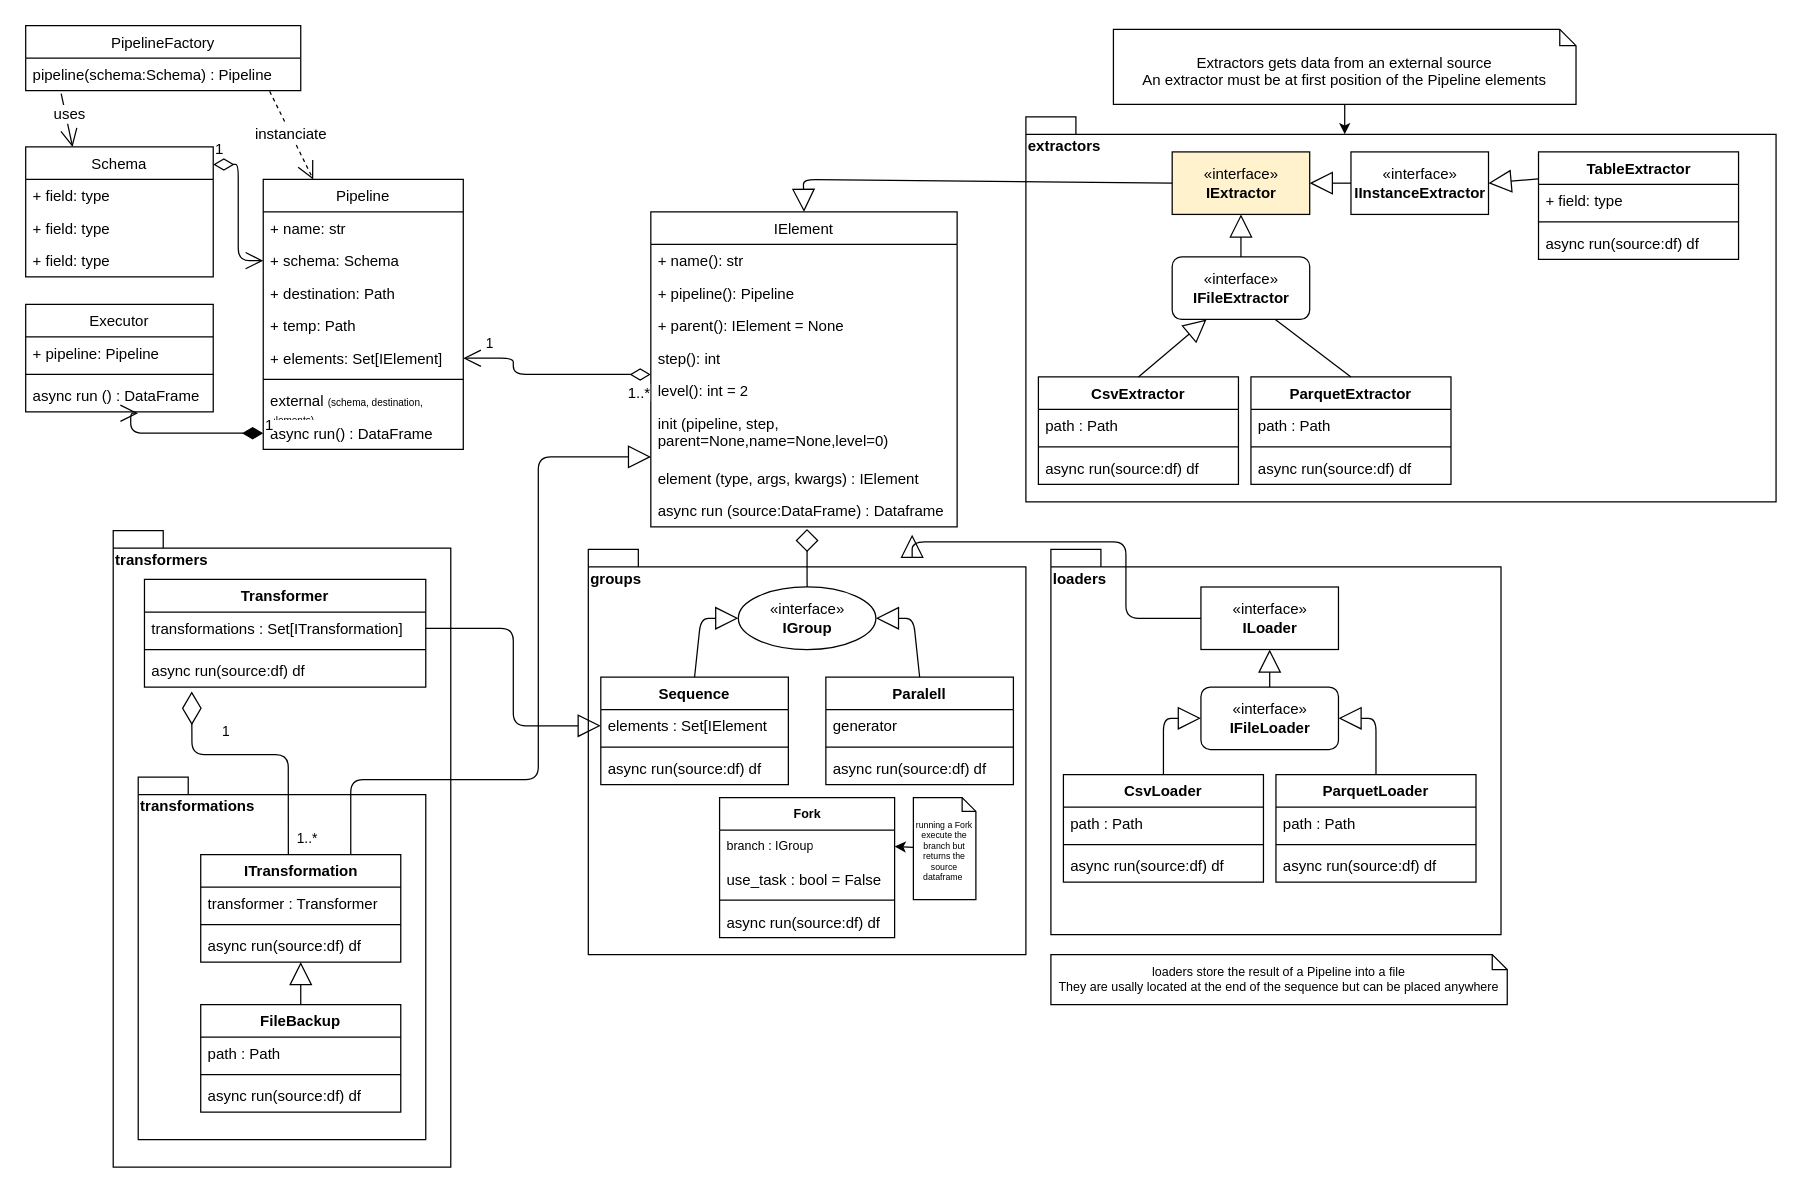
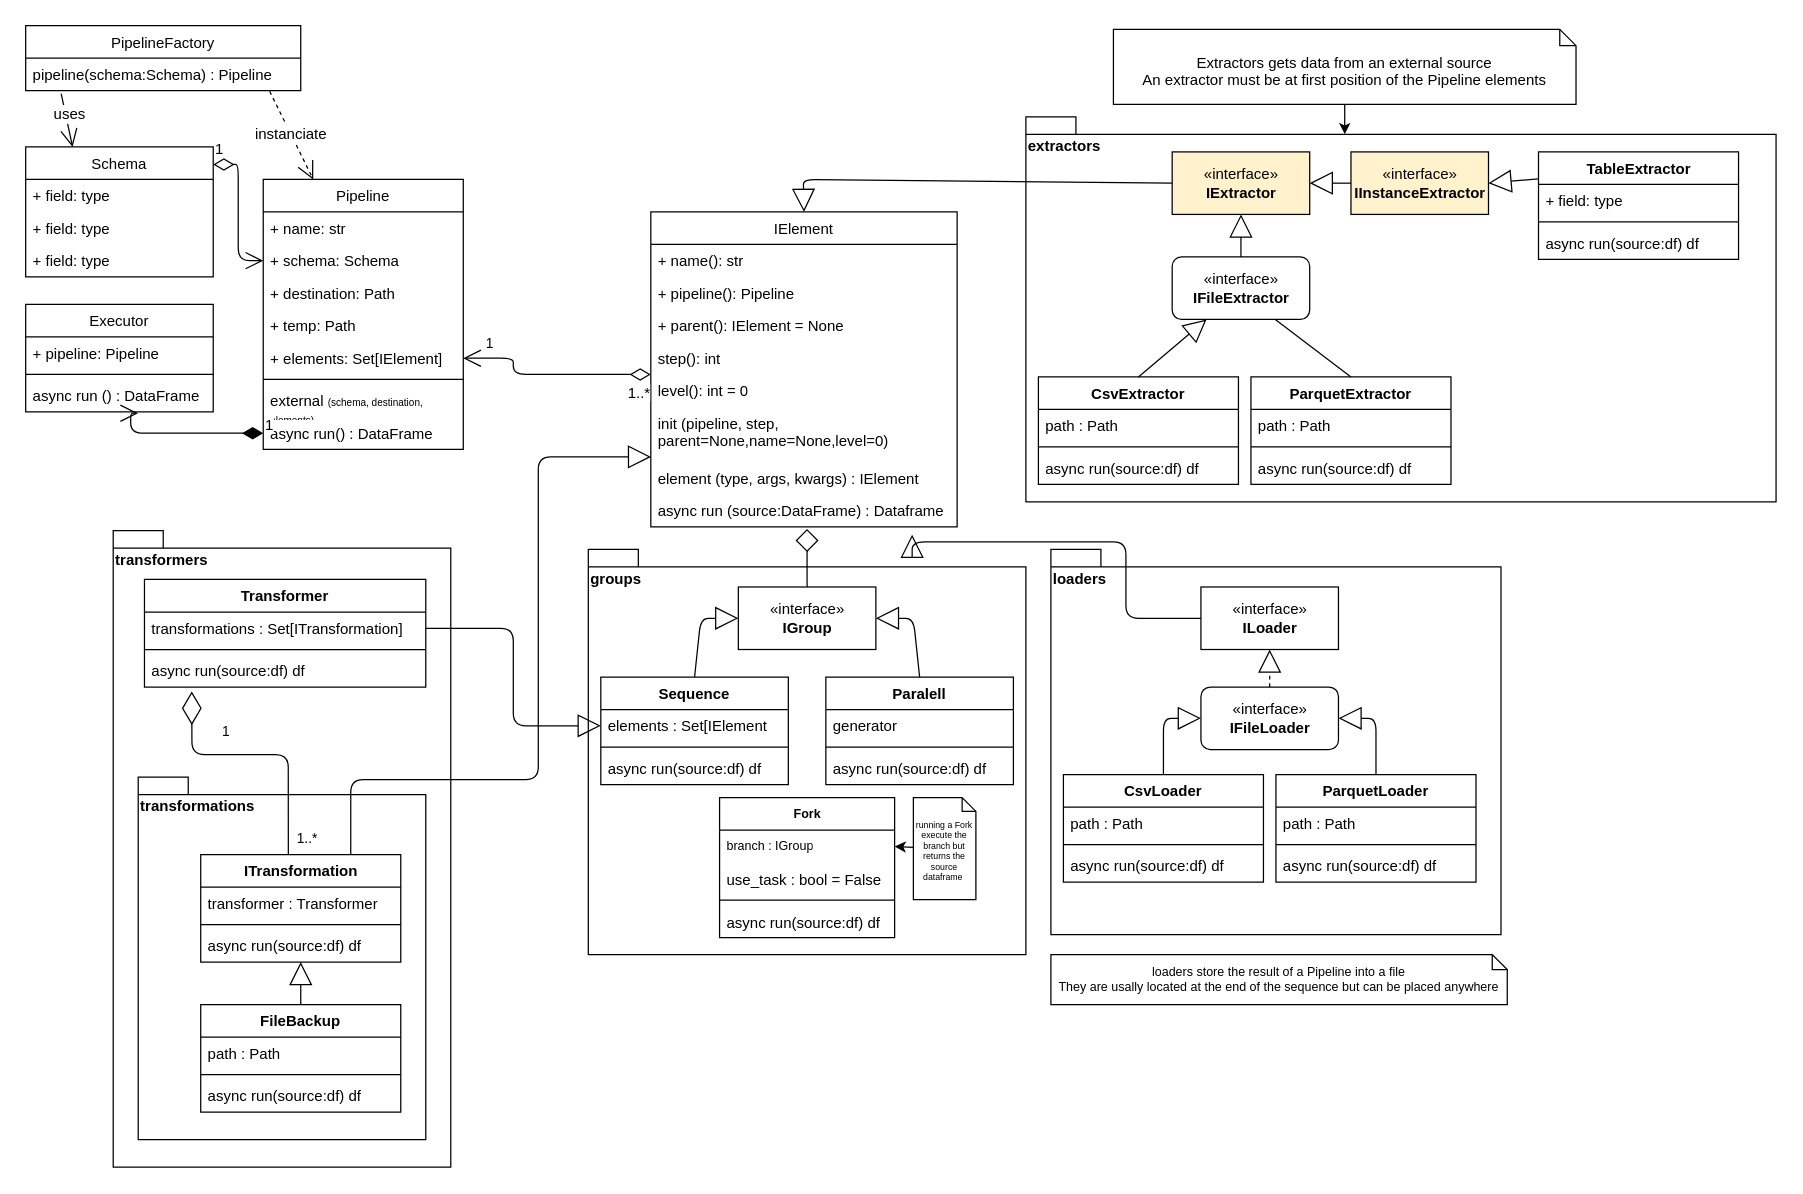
(1419, 183) -> (1419, 183)
(712, 392) -> (712, 392)
(807, 618) -> (807, 618)
(1269, 678) -> (1269, 678)
